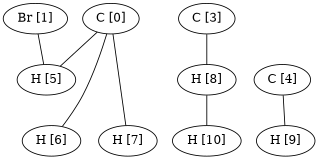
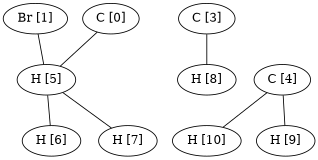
(119, 80) -> (87, 110)
(89, 82) -> (49, 110)
(207, 110) -> (245, 110)
